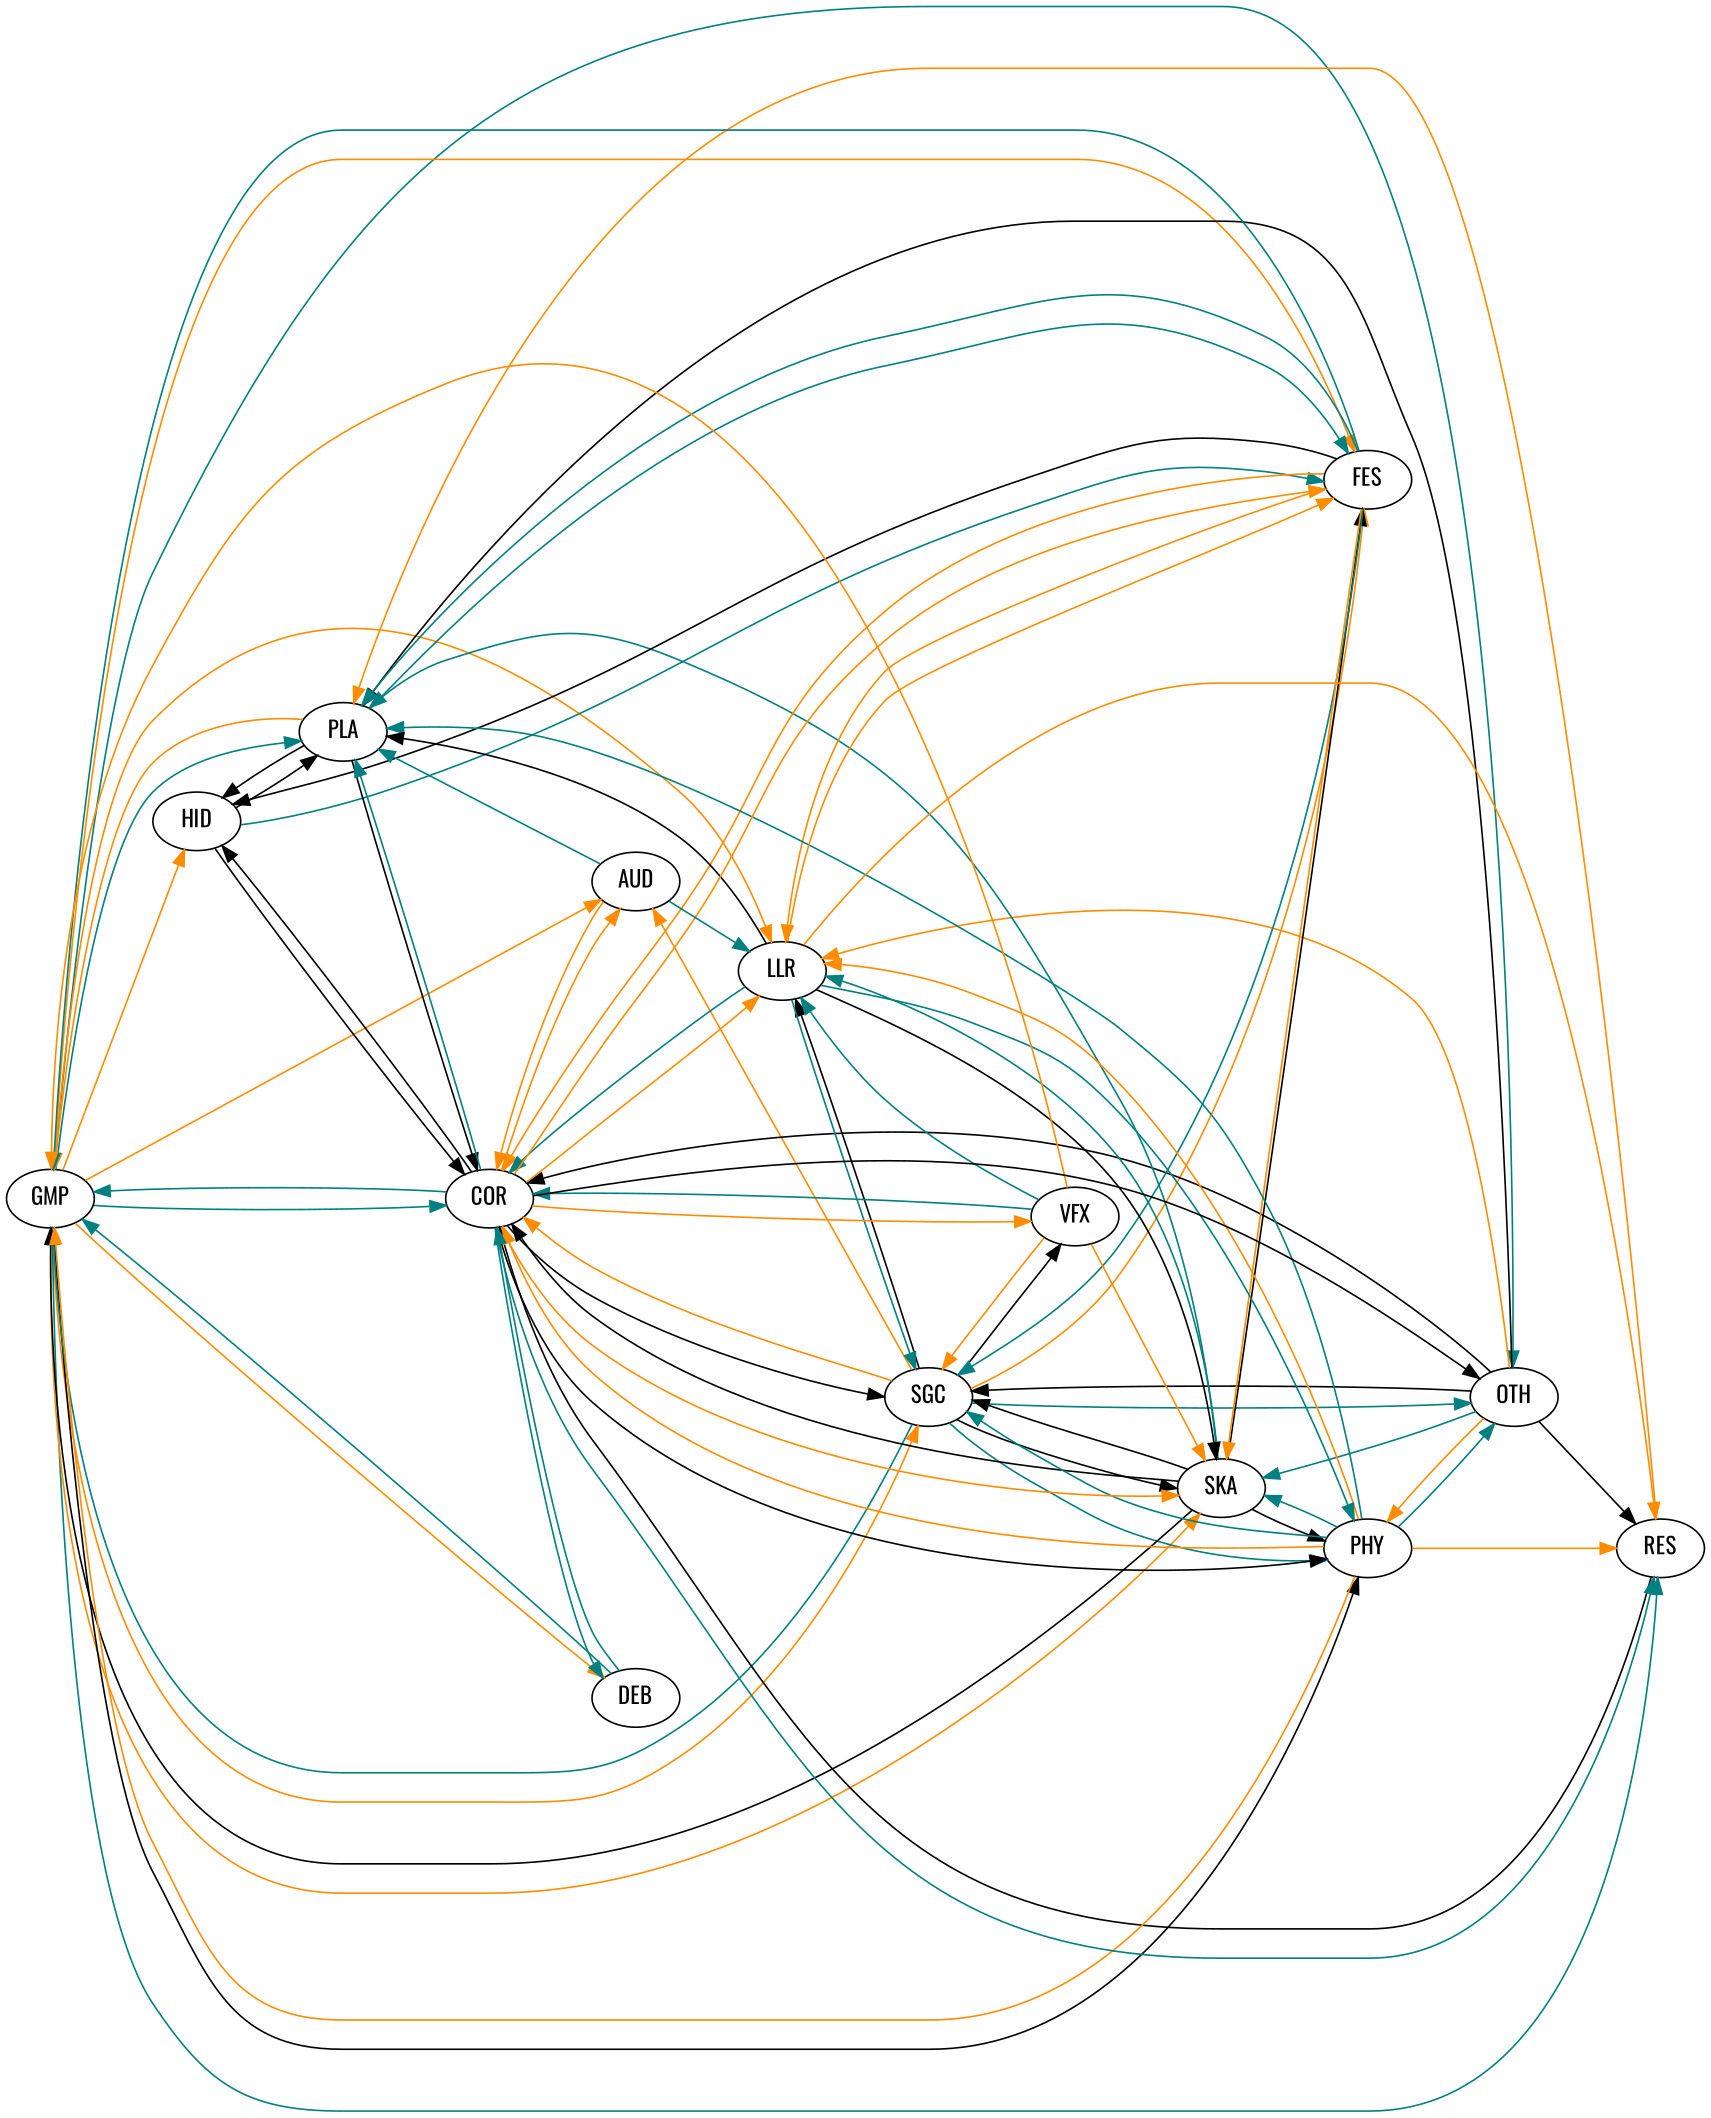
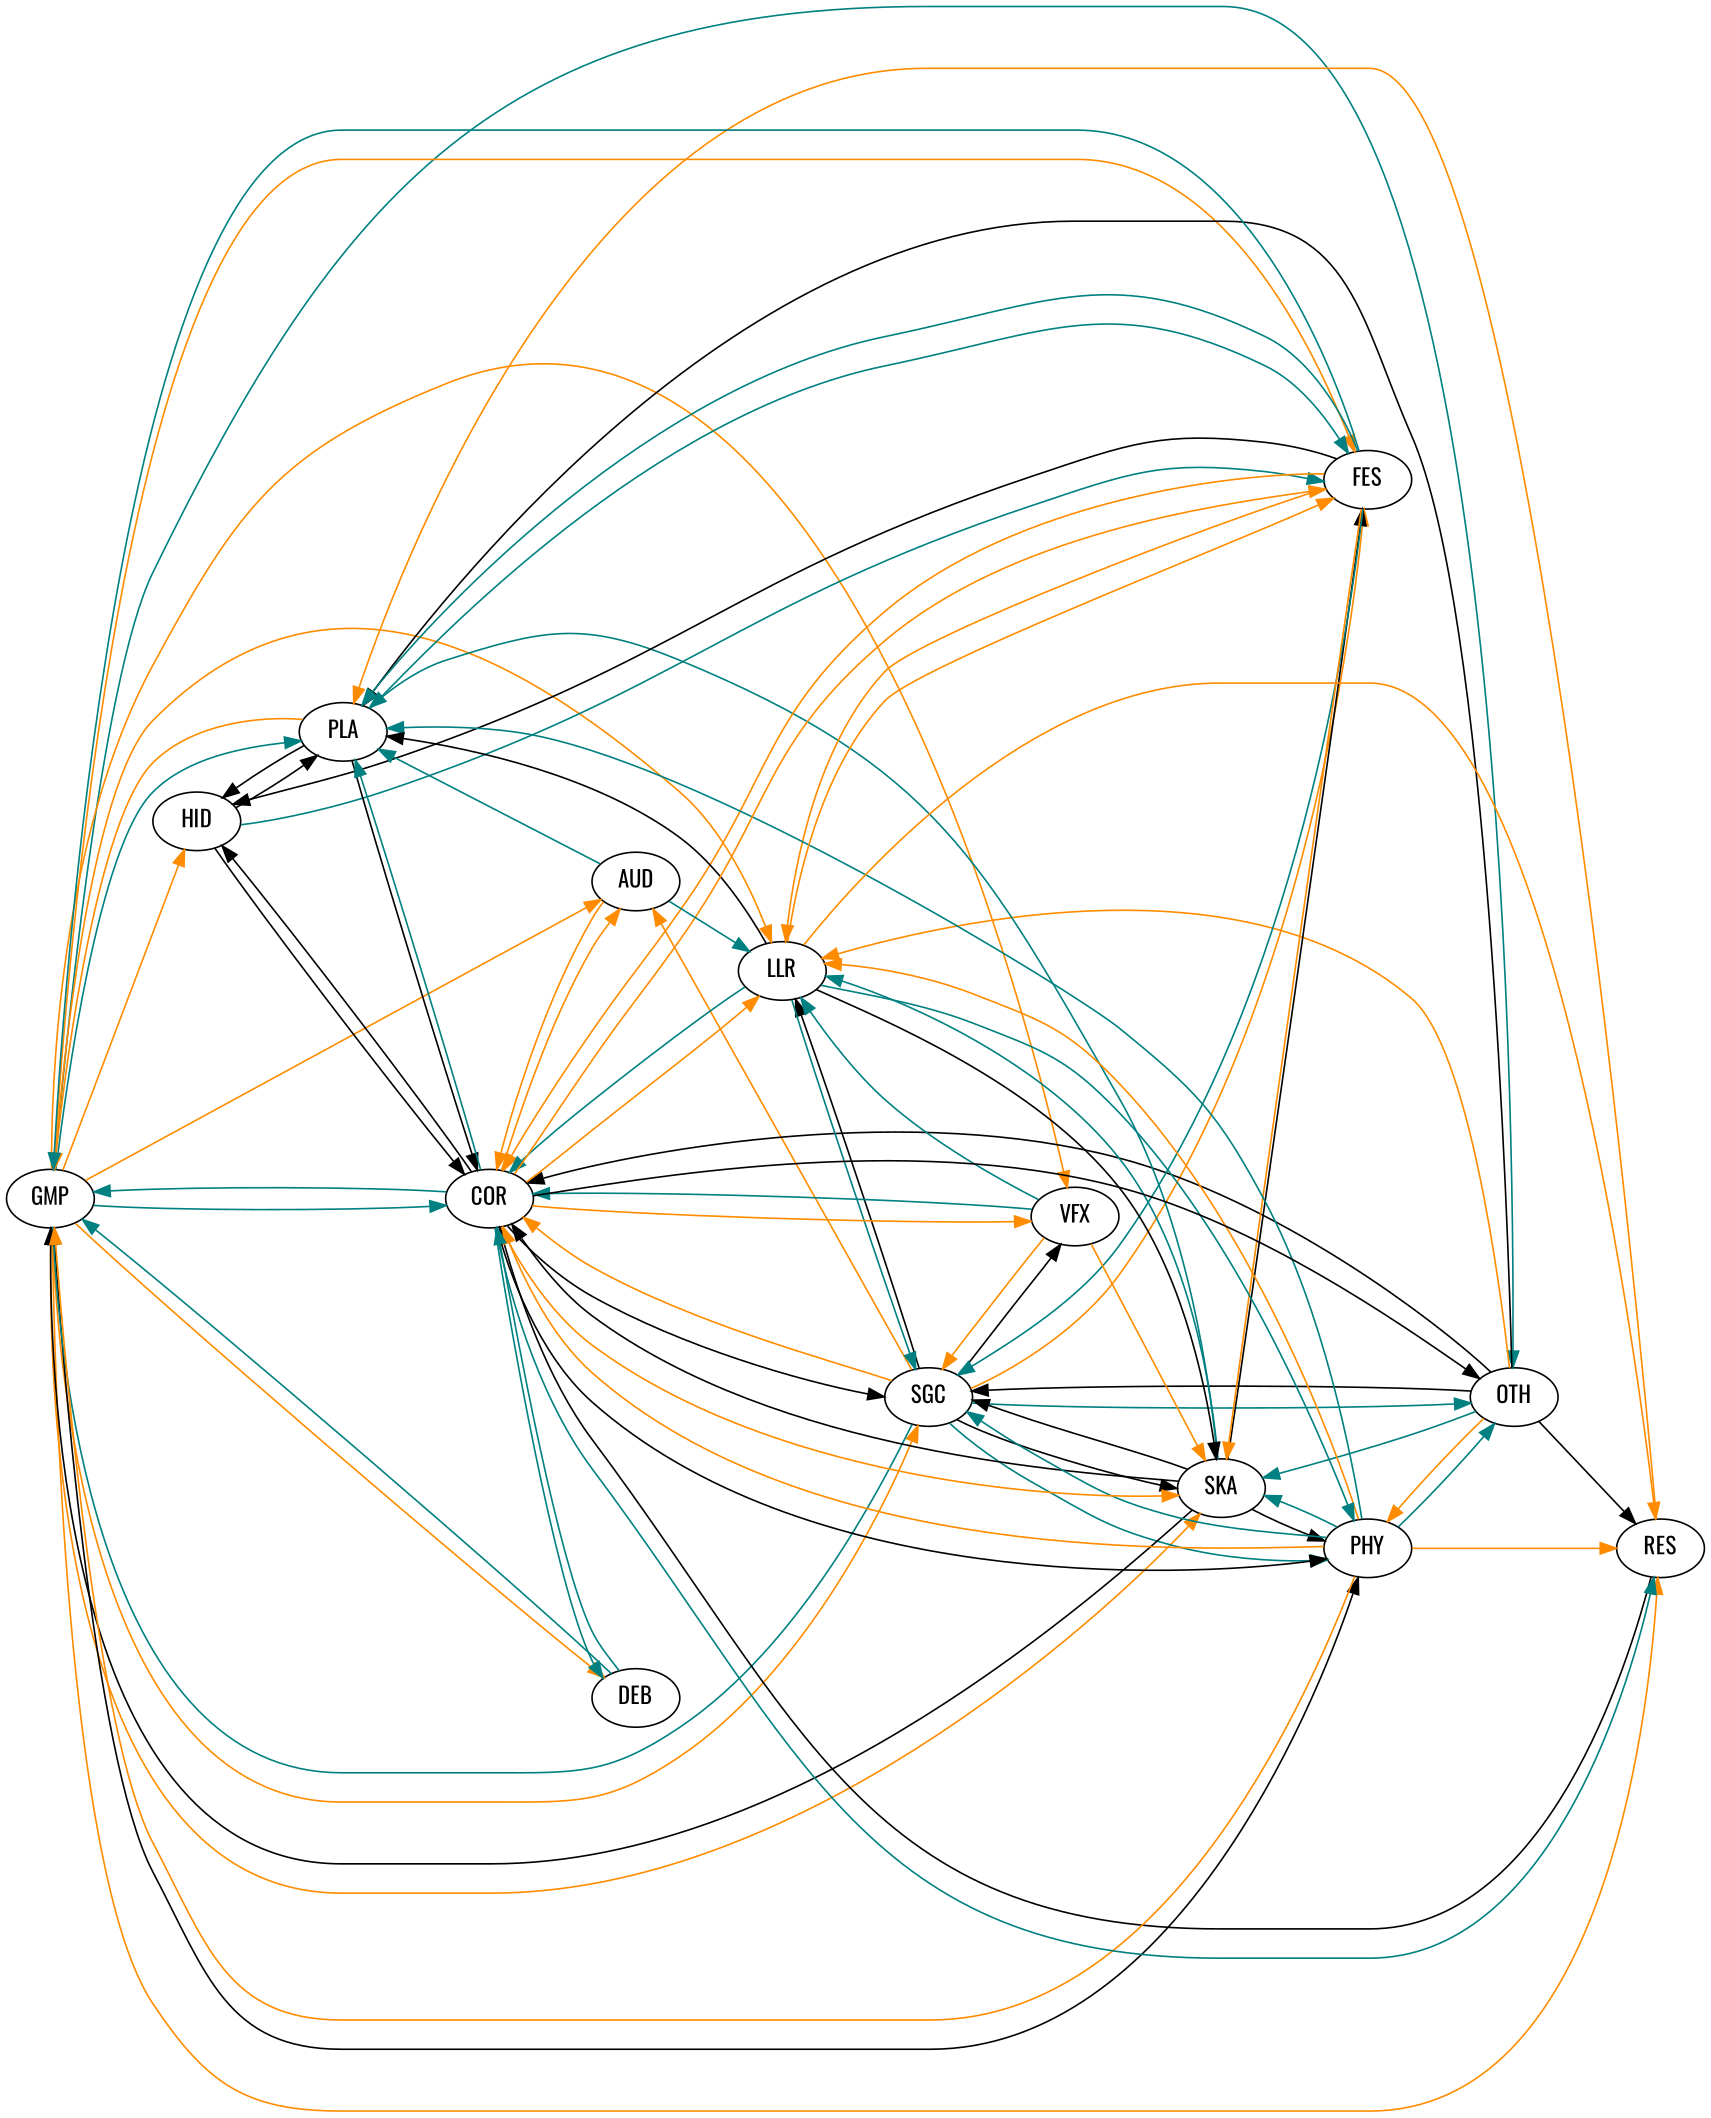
(550, 371) -> (534, 372)
(669, 2111) -> (669, 2111)
